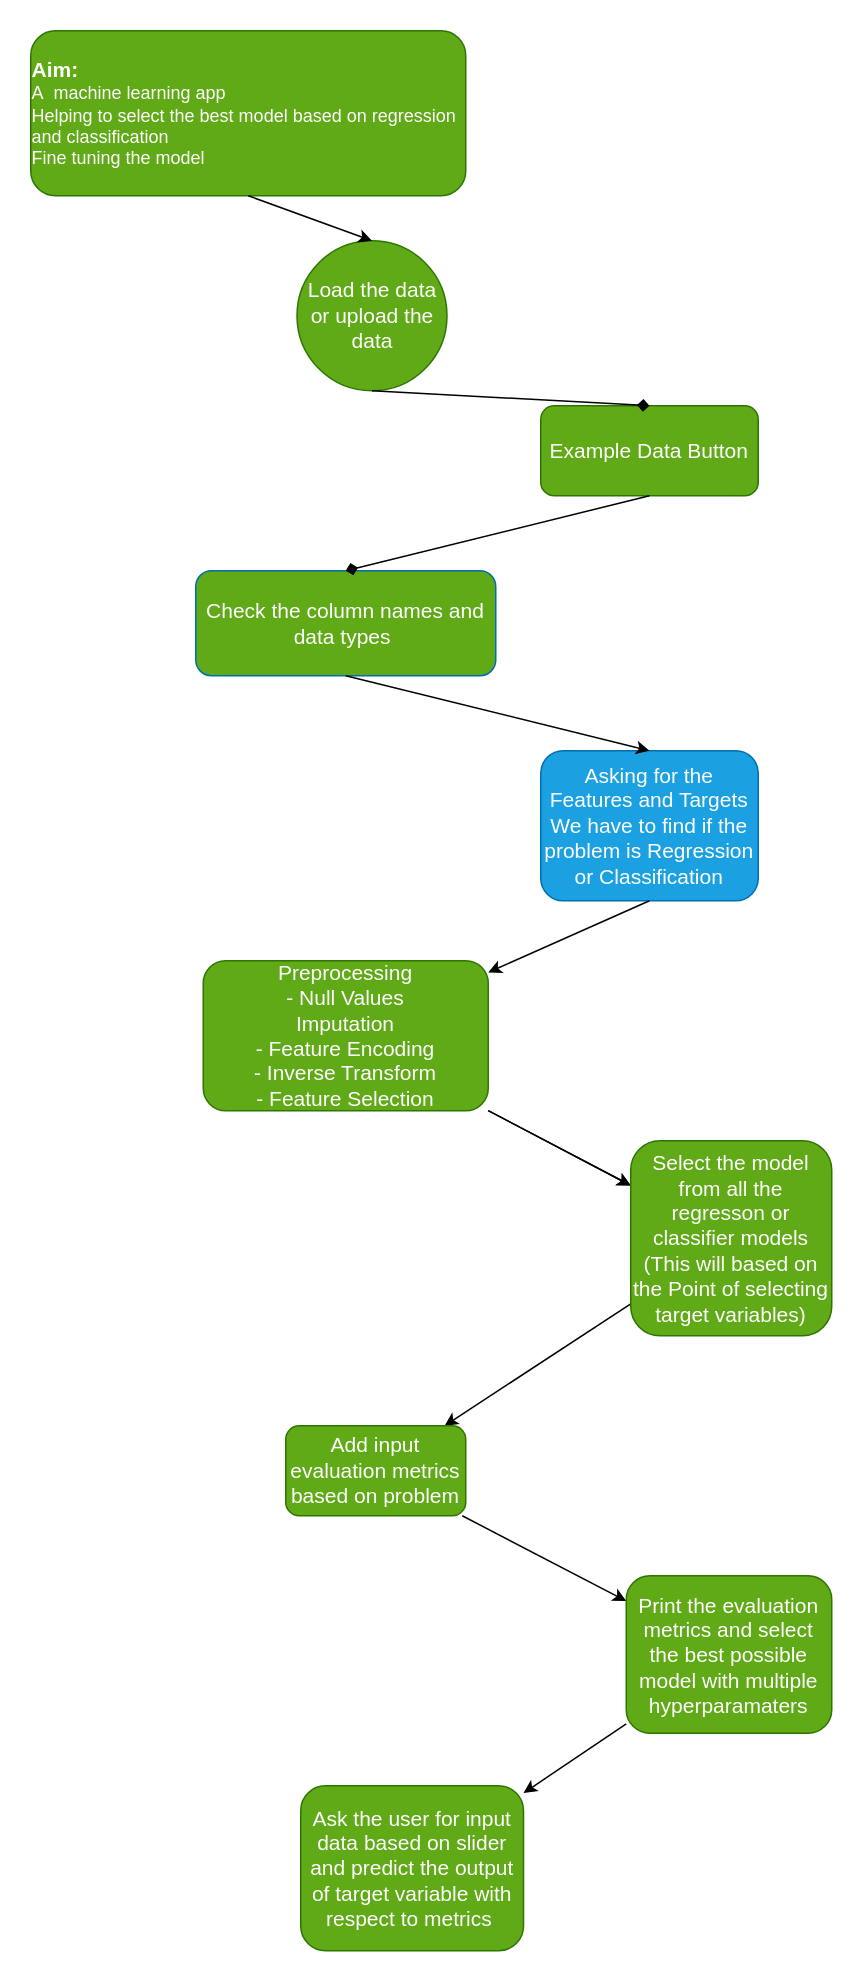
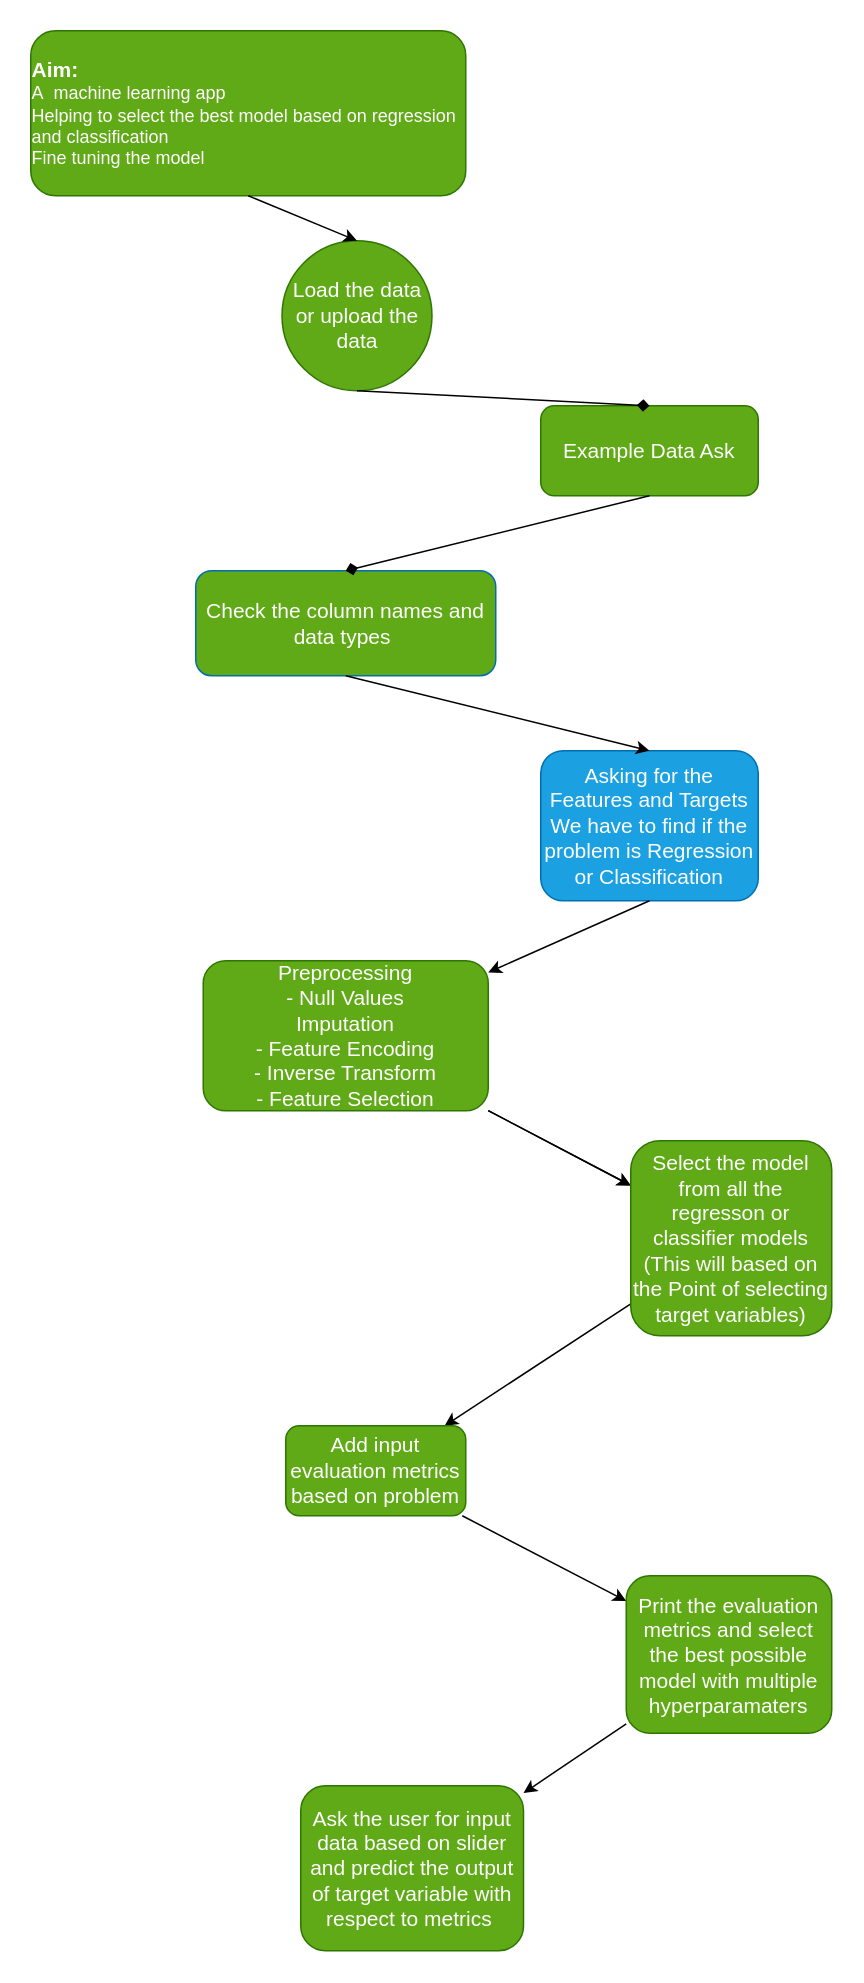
(372, 316) -> (357, 316)
(650, 451) -> (650, 451)
